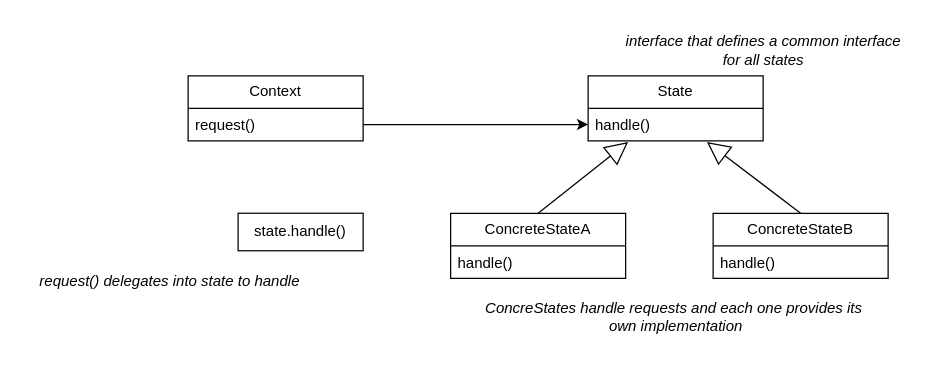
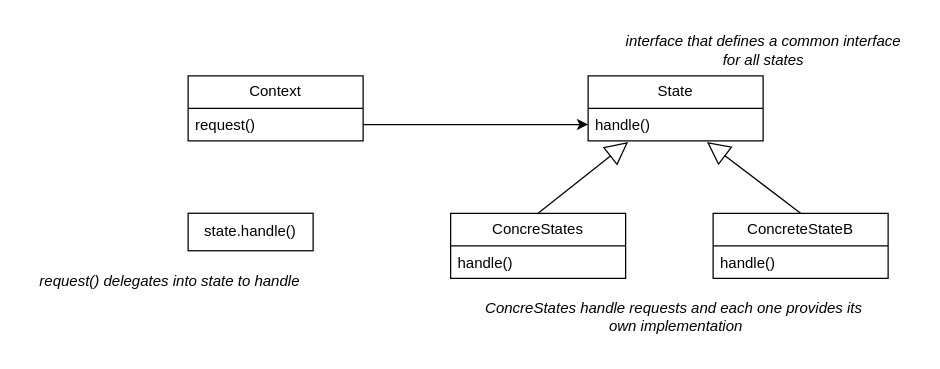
(538, 229) -> (538, 229)
(301, 232) -> (251, 232)
